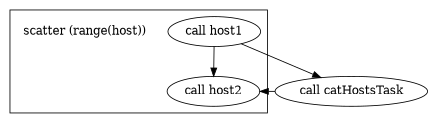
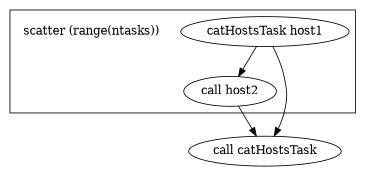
(85, 32) -> (91, 32)
(214, 32) -> (265, 32)
(273, 91) -> (246, 118)
